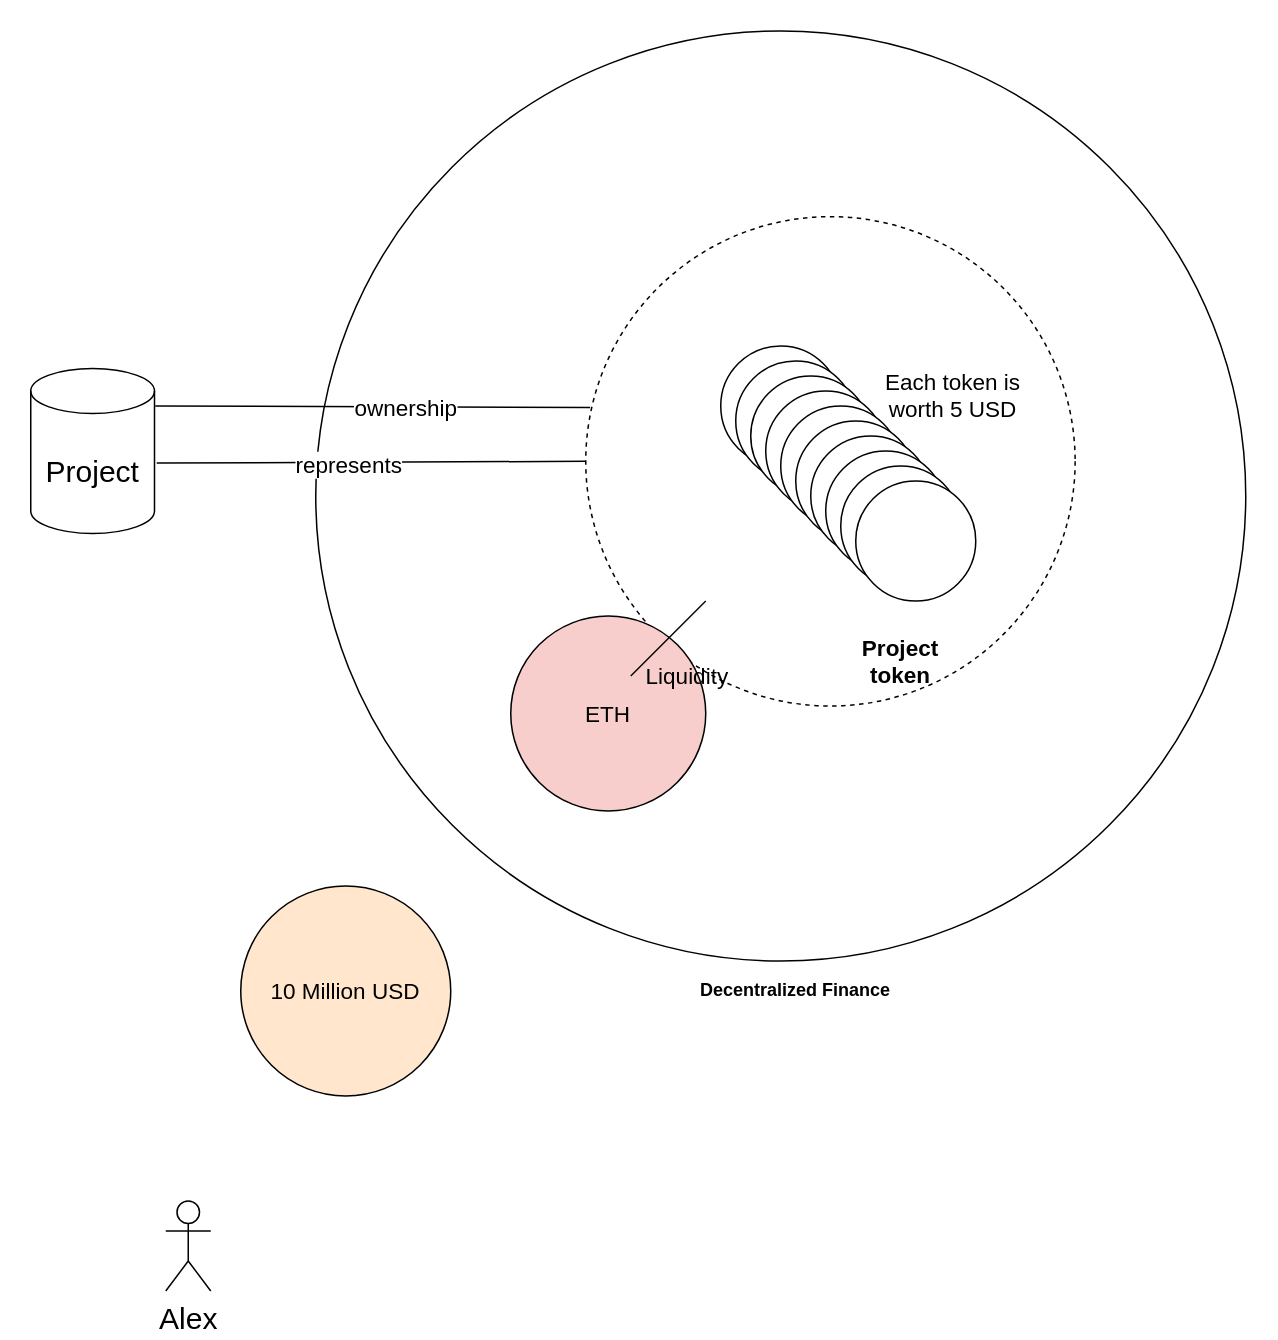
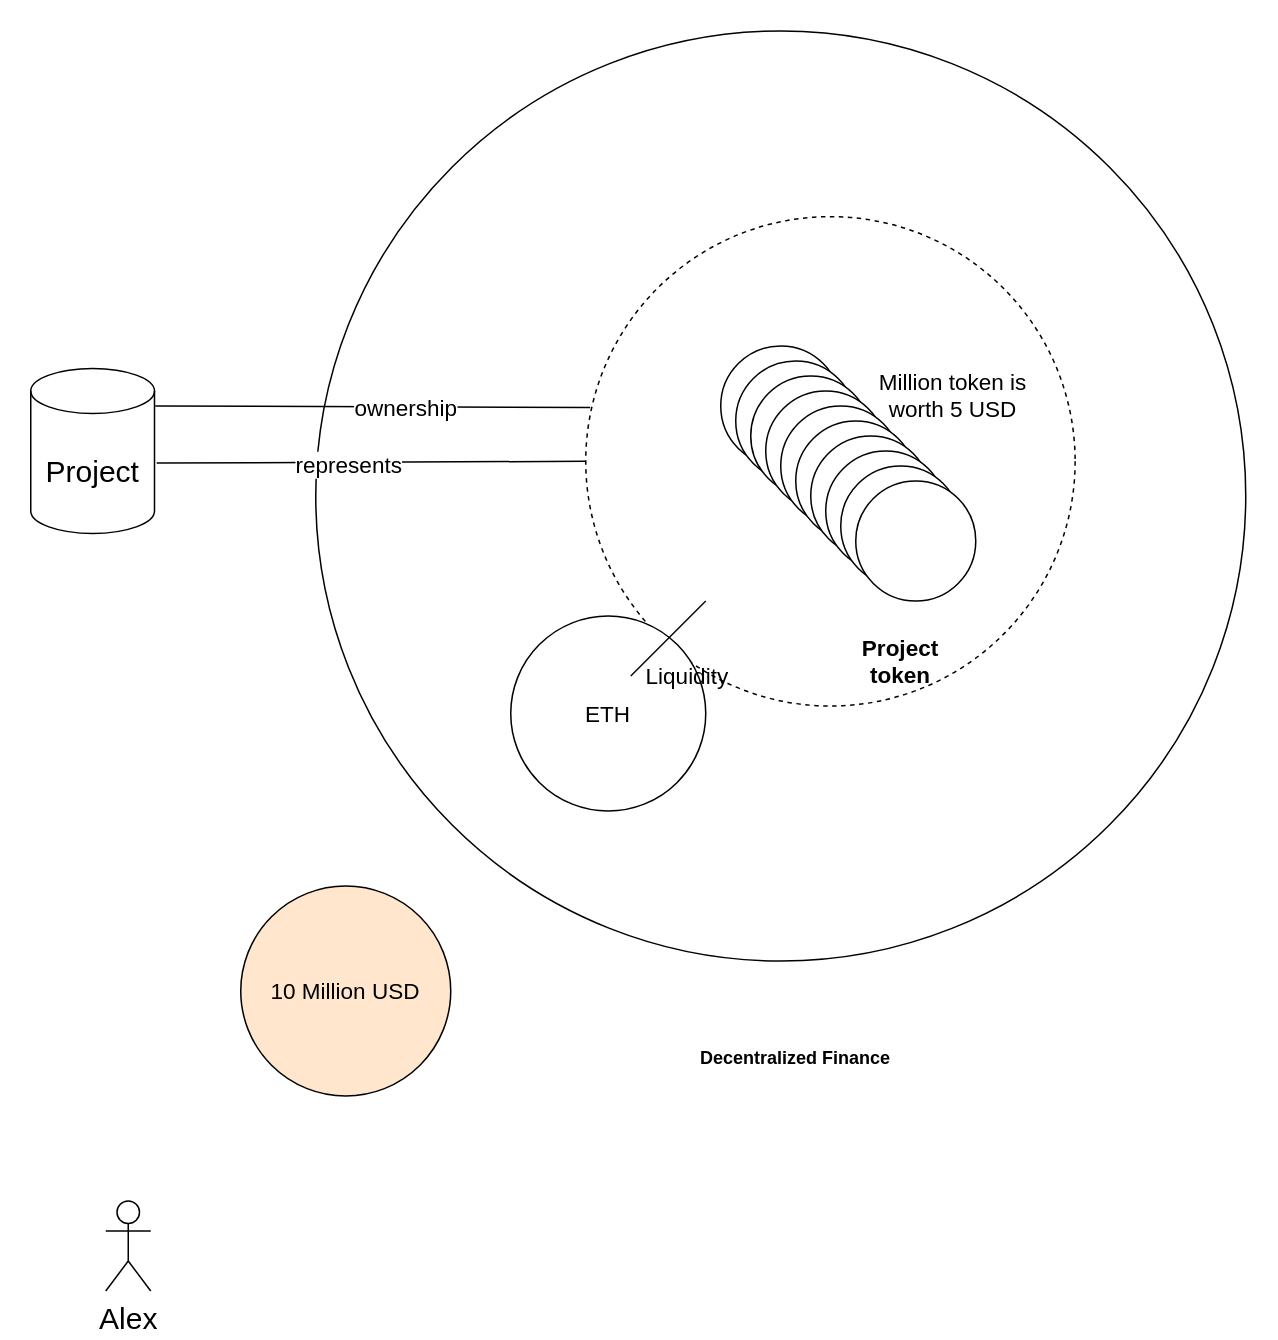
(953, 395) -> (953, 395)
(608, 713) -> (608, 713)
(796, 991) -> (796, 1058)
(188, 1246) -> (128, 1246)
